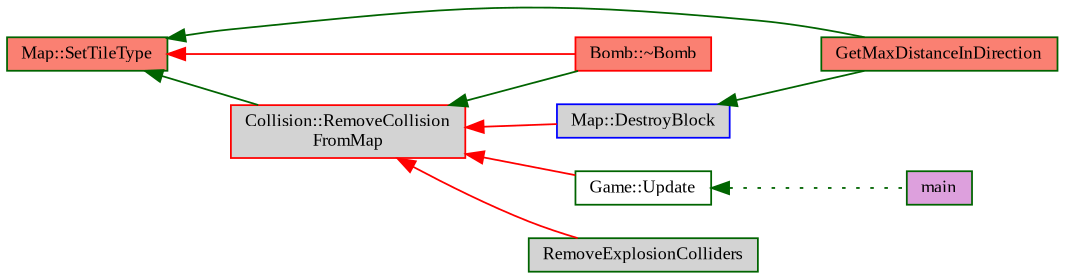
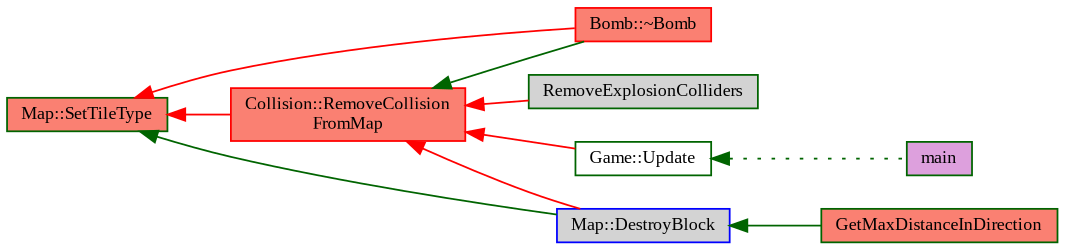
(525, 8) -> (355, 182)
(210, 90) -> (208, 115)
(348, 132) -> (348, 115)
